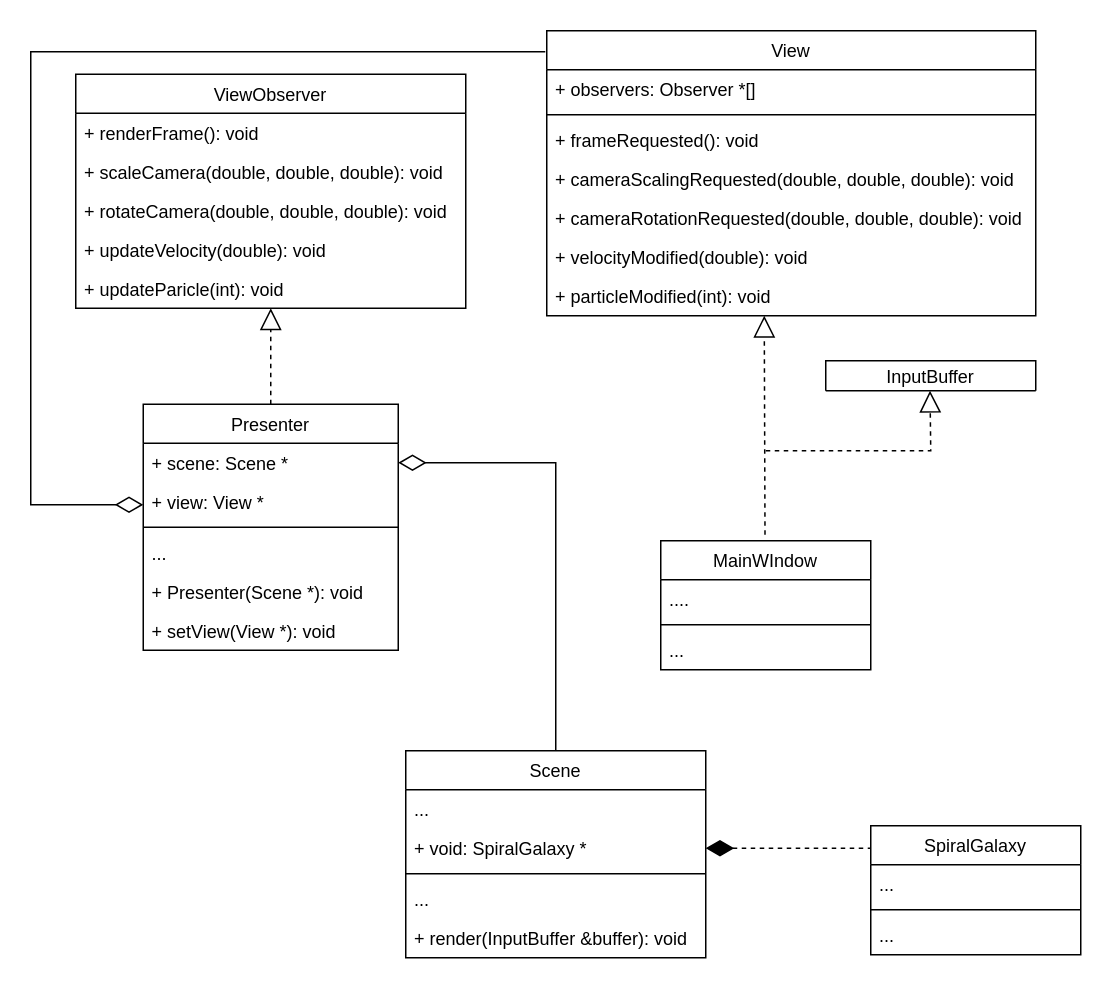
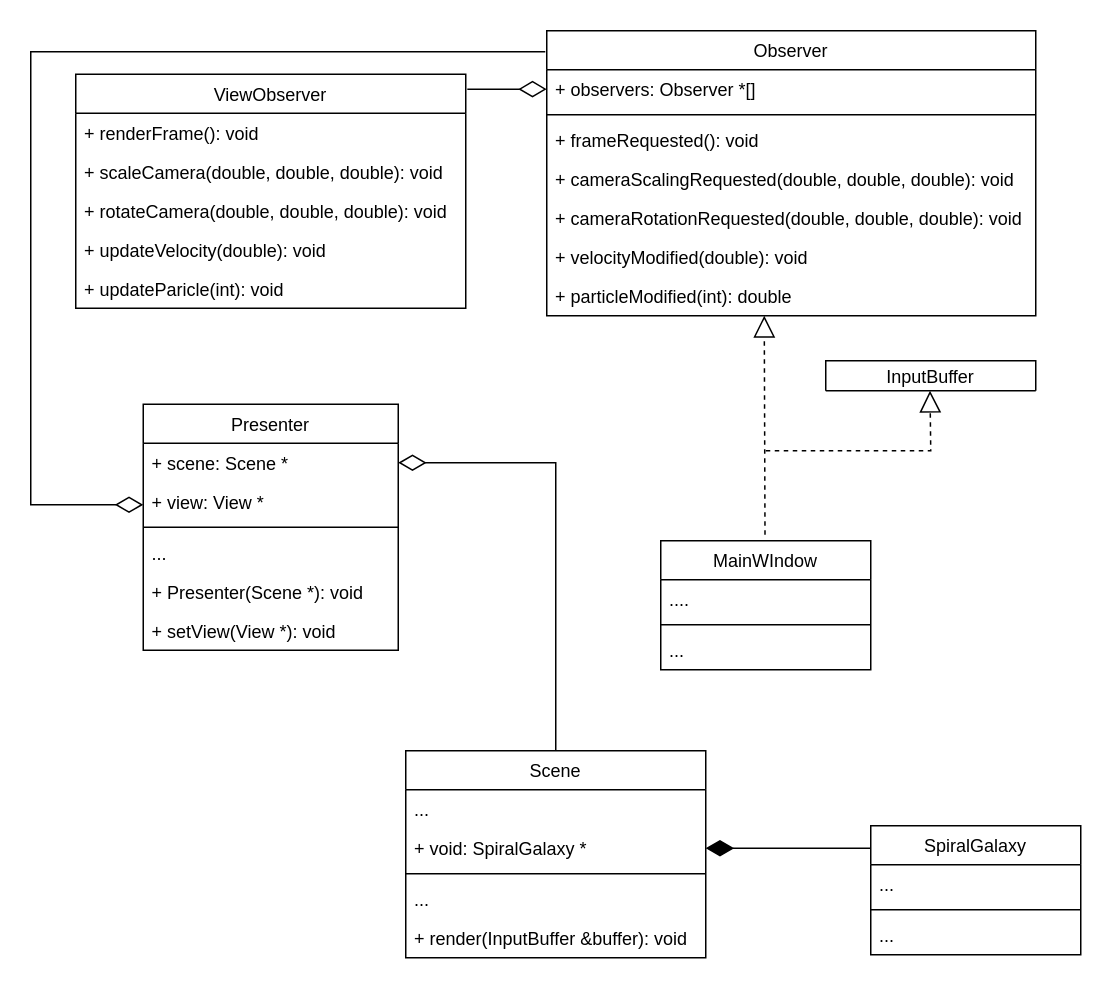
(791, 51) -> (791, 51)
none -> (495, 89)
(680, 297) -> (690, 297)
(271, 366) -> none
(801, 848) -> (801, 848)
